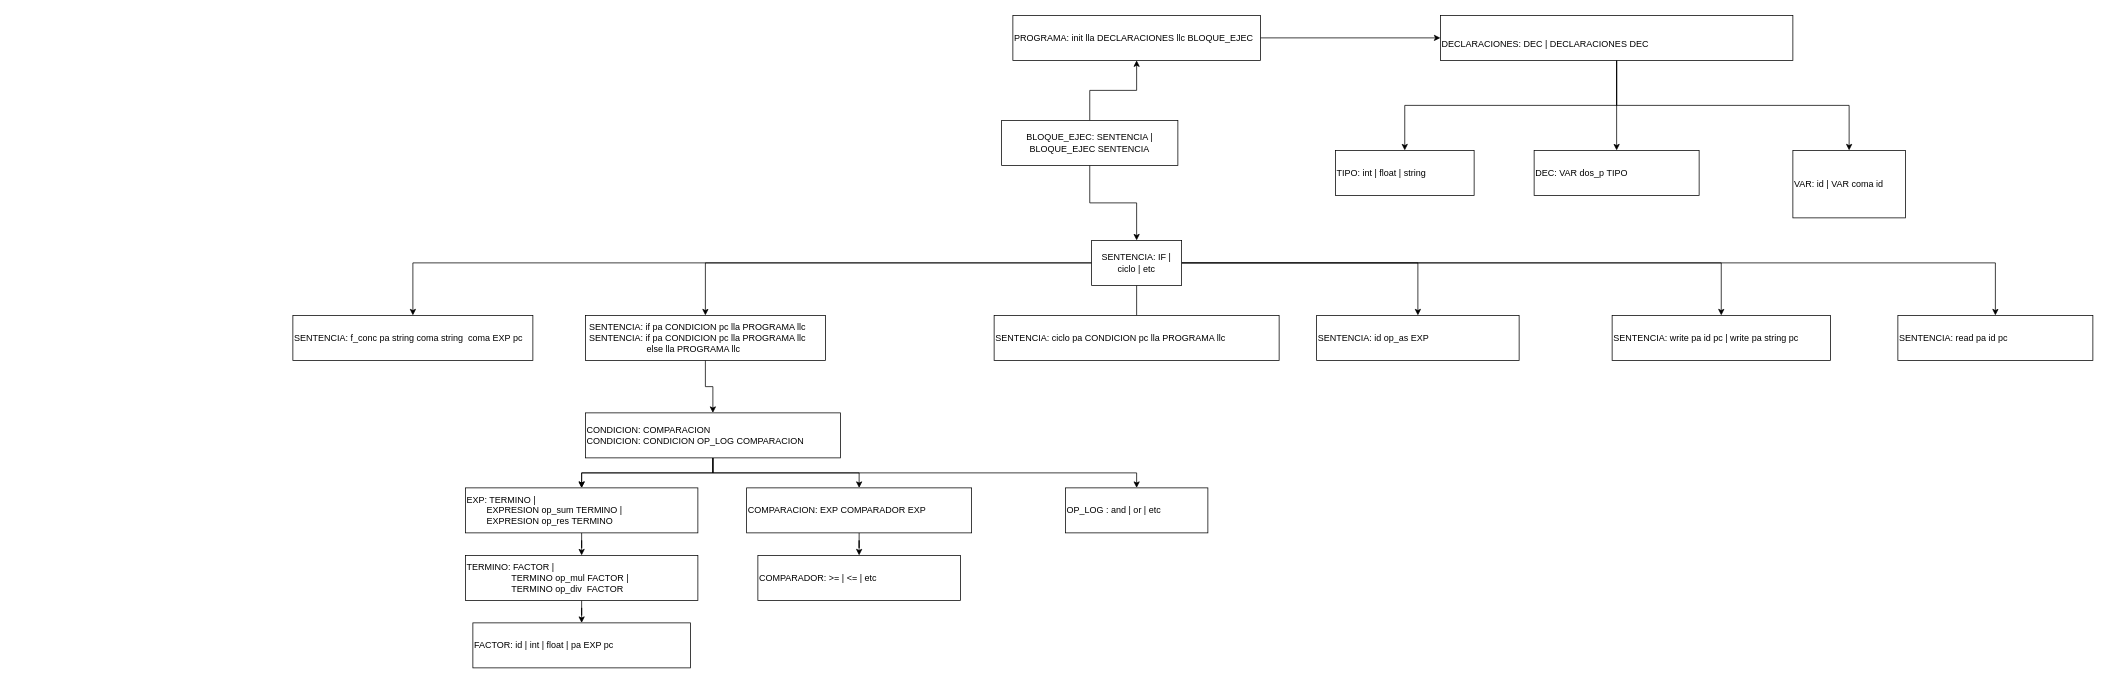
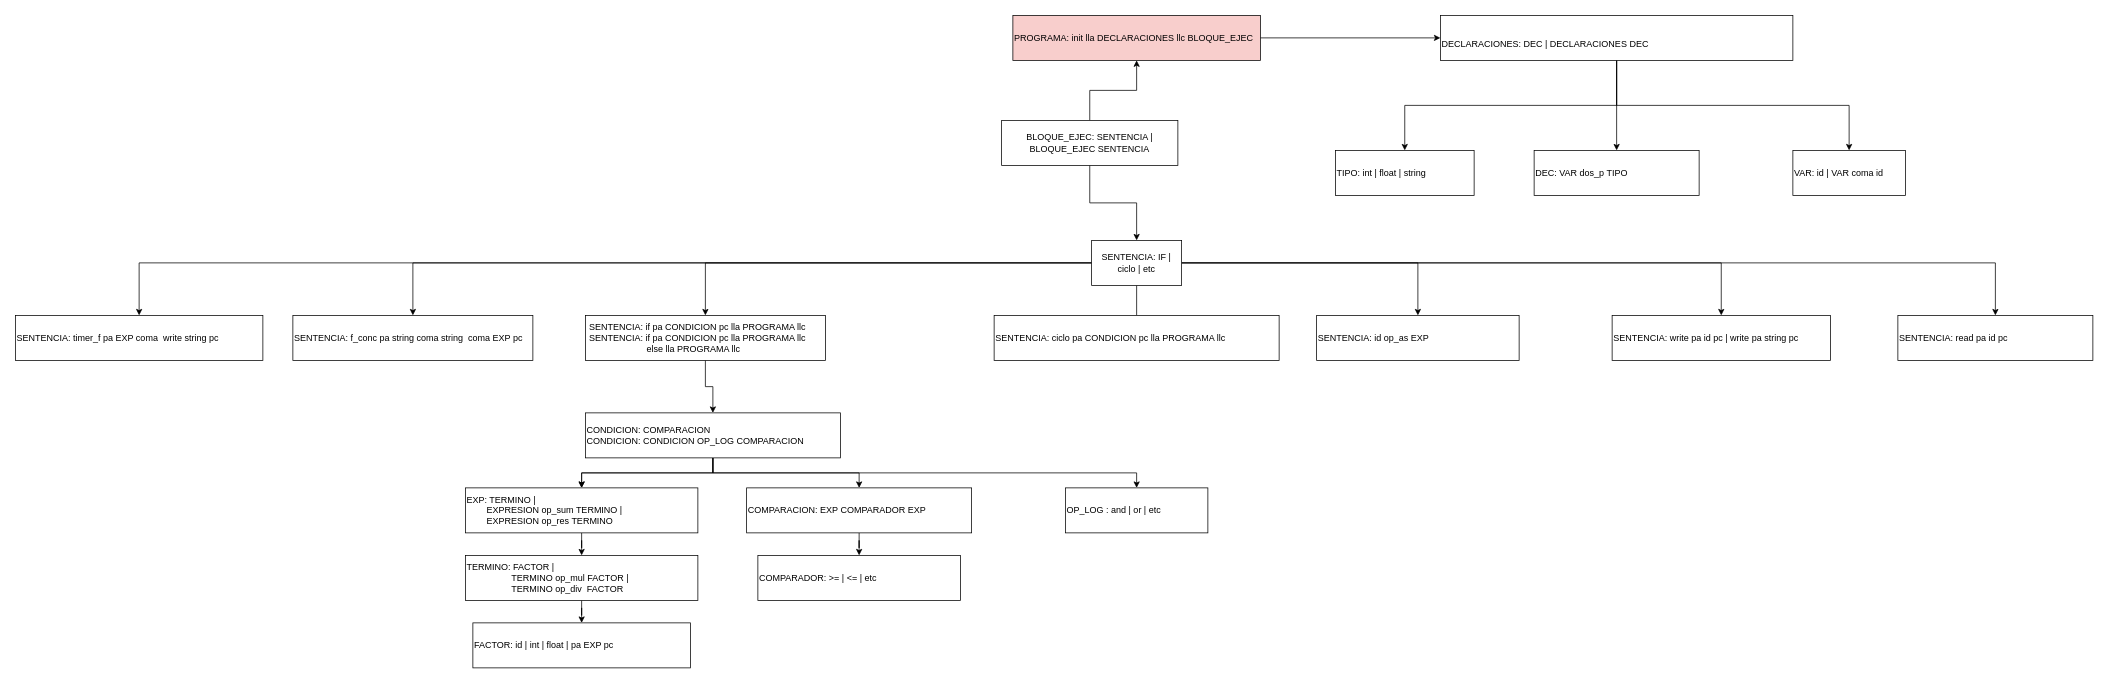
(1137, 38) -> (1137, 38)
(1849, 184) -> (1849, 173)
none -> (139, 263)
none -> (139, 338)
